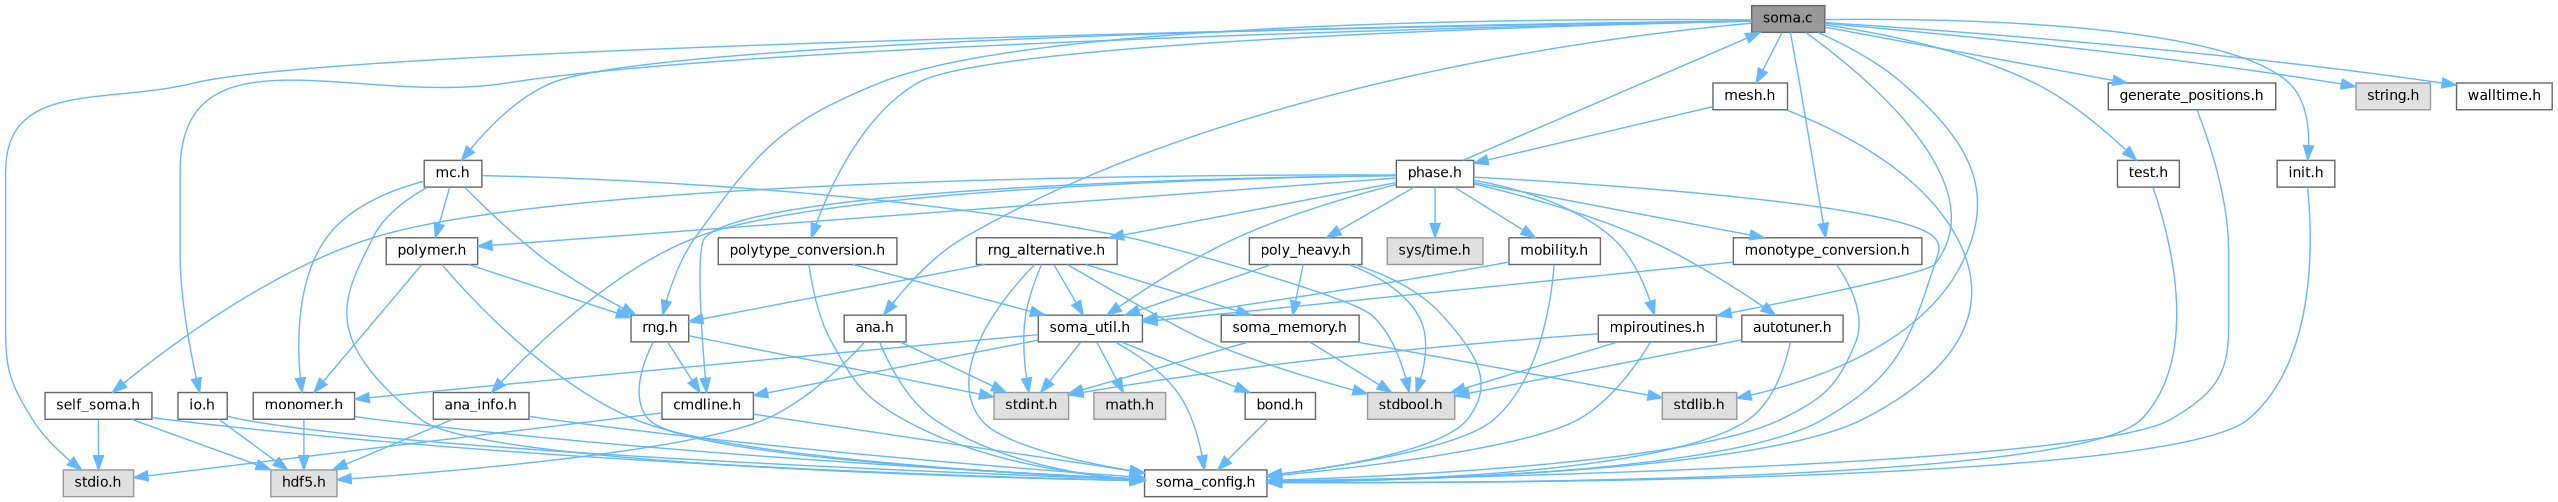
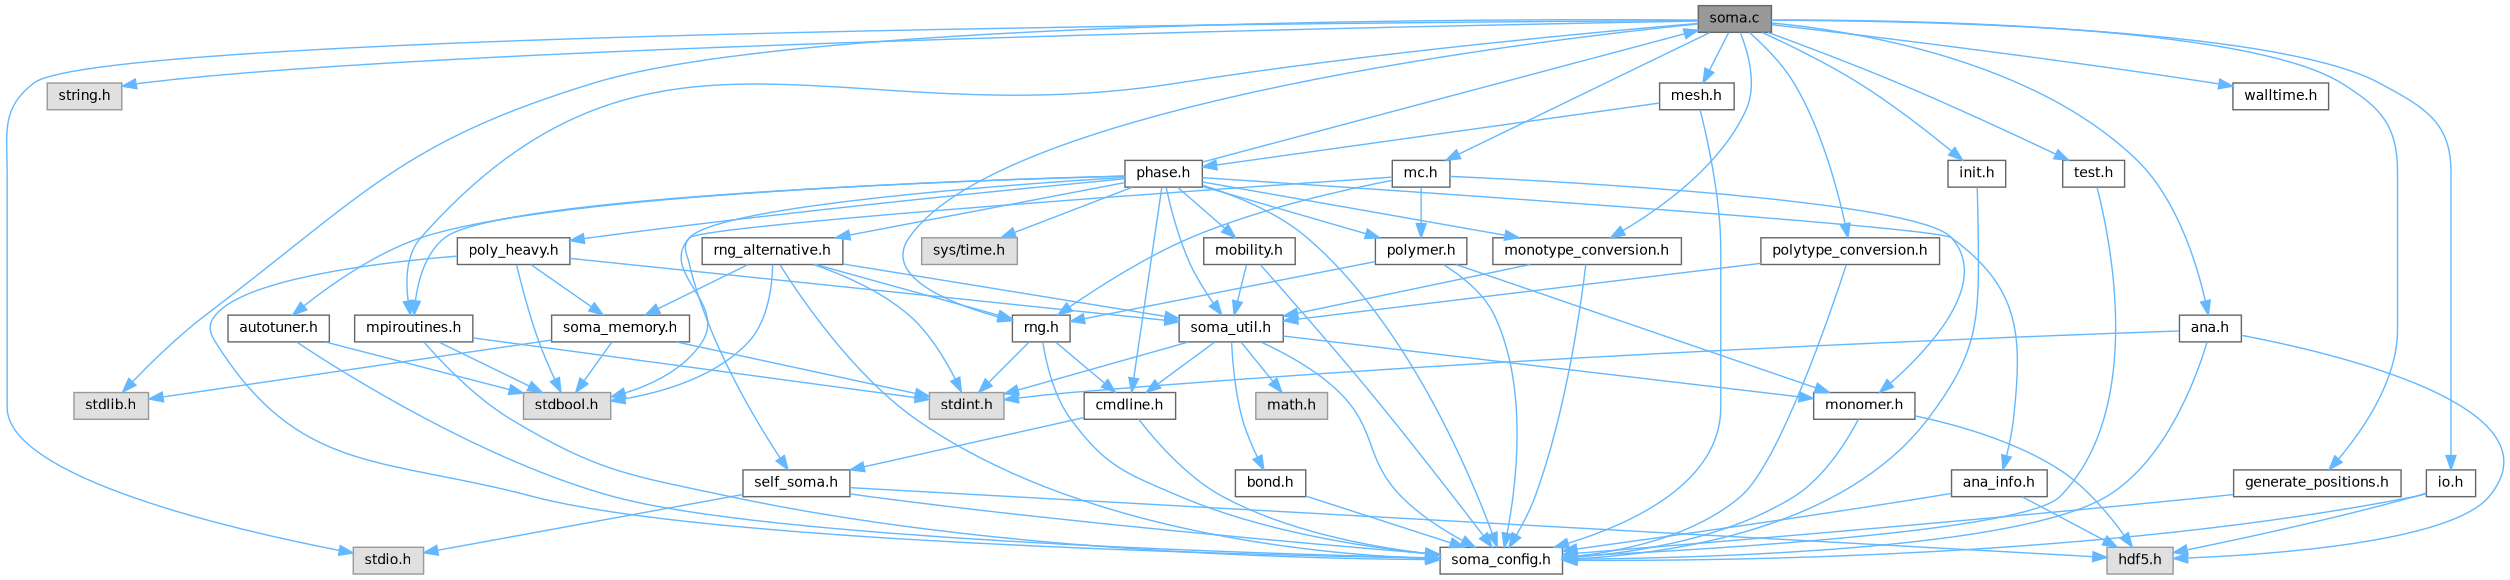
(411, 411) -> none
(354, 451) -> (974, 442)
